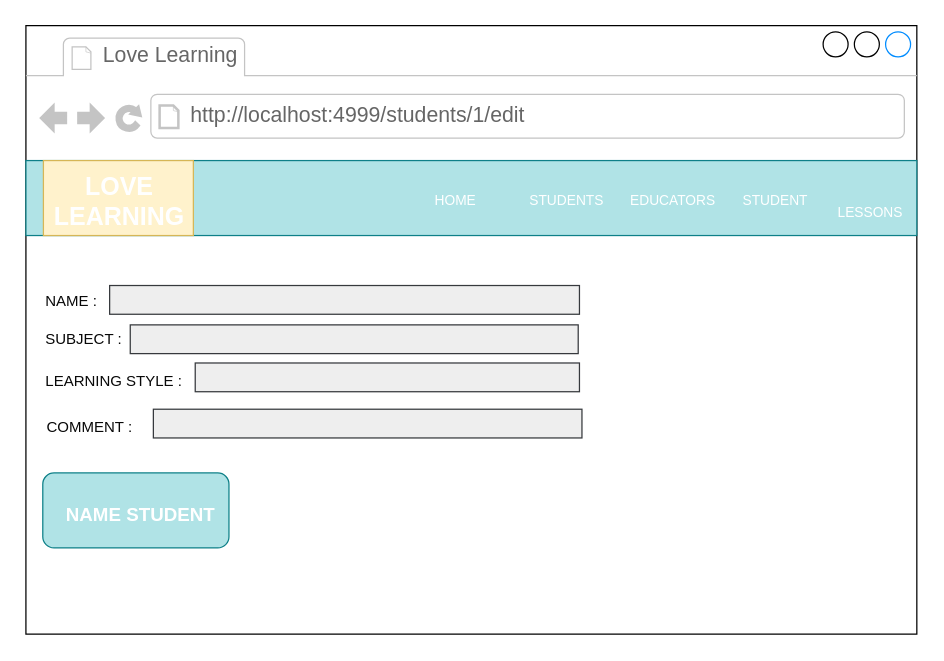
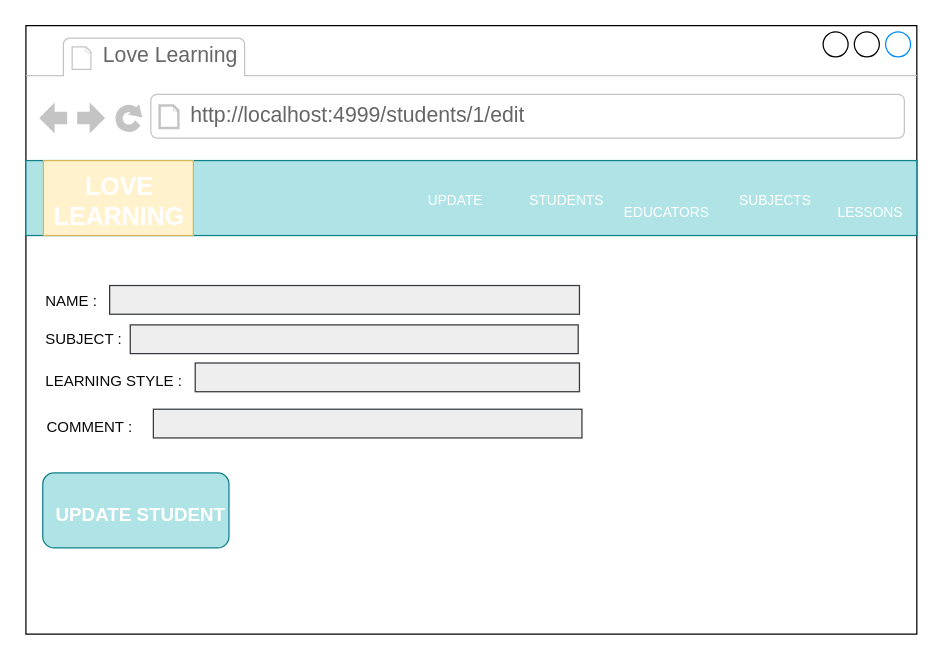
(456, 201) -> (456, 201)
(673, 201) -> (667, 213)
(776, 201) -> (776, 201)
(141, 514) -> (141, 514)
